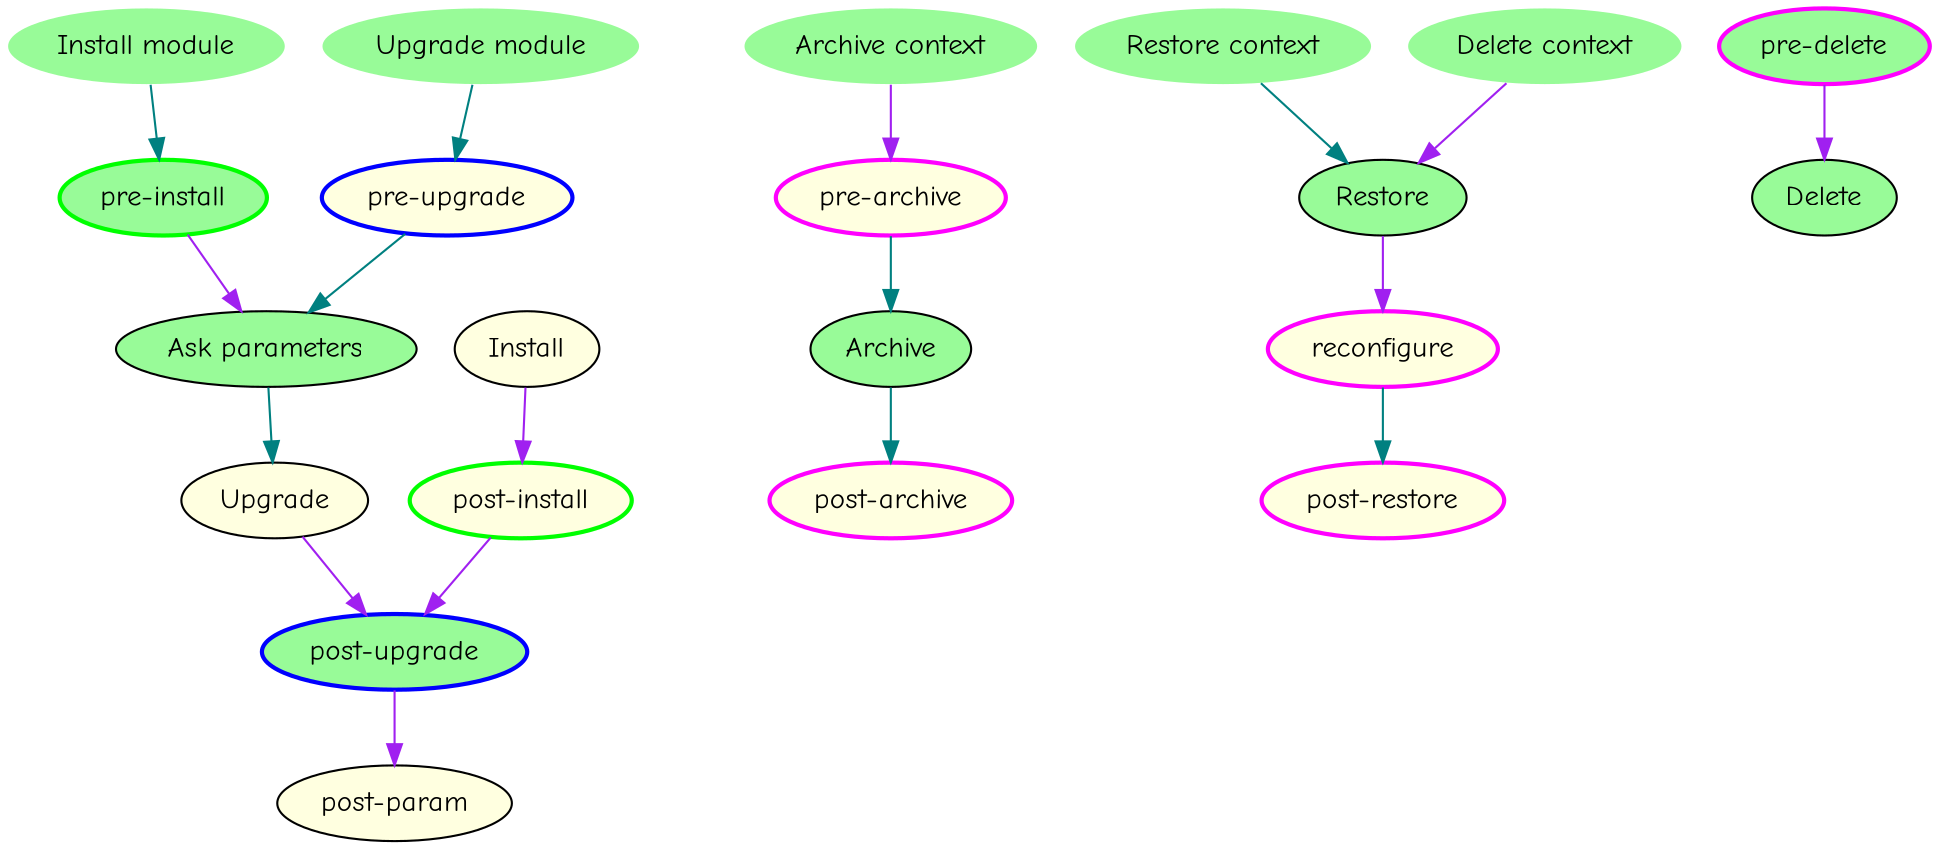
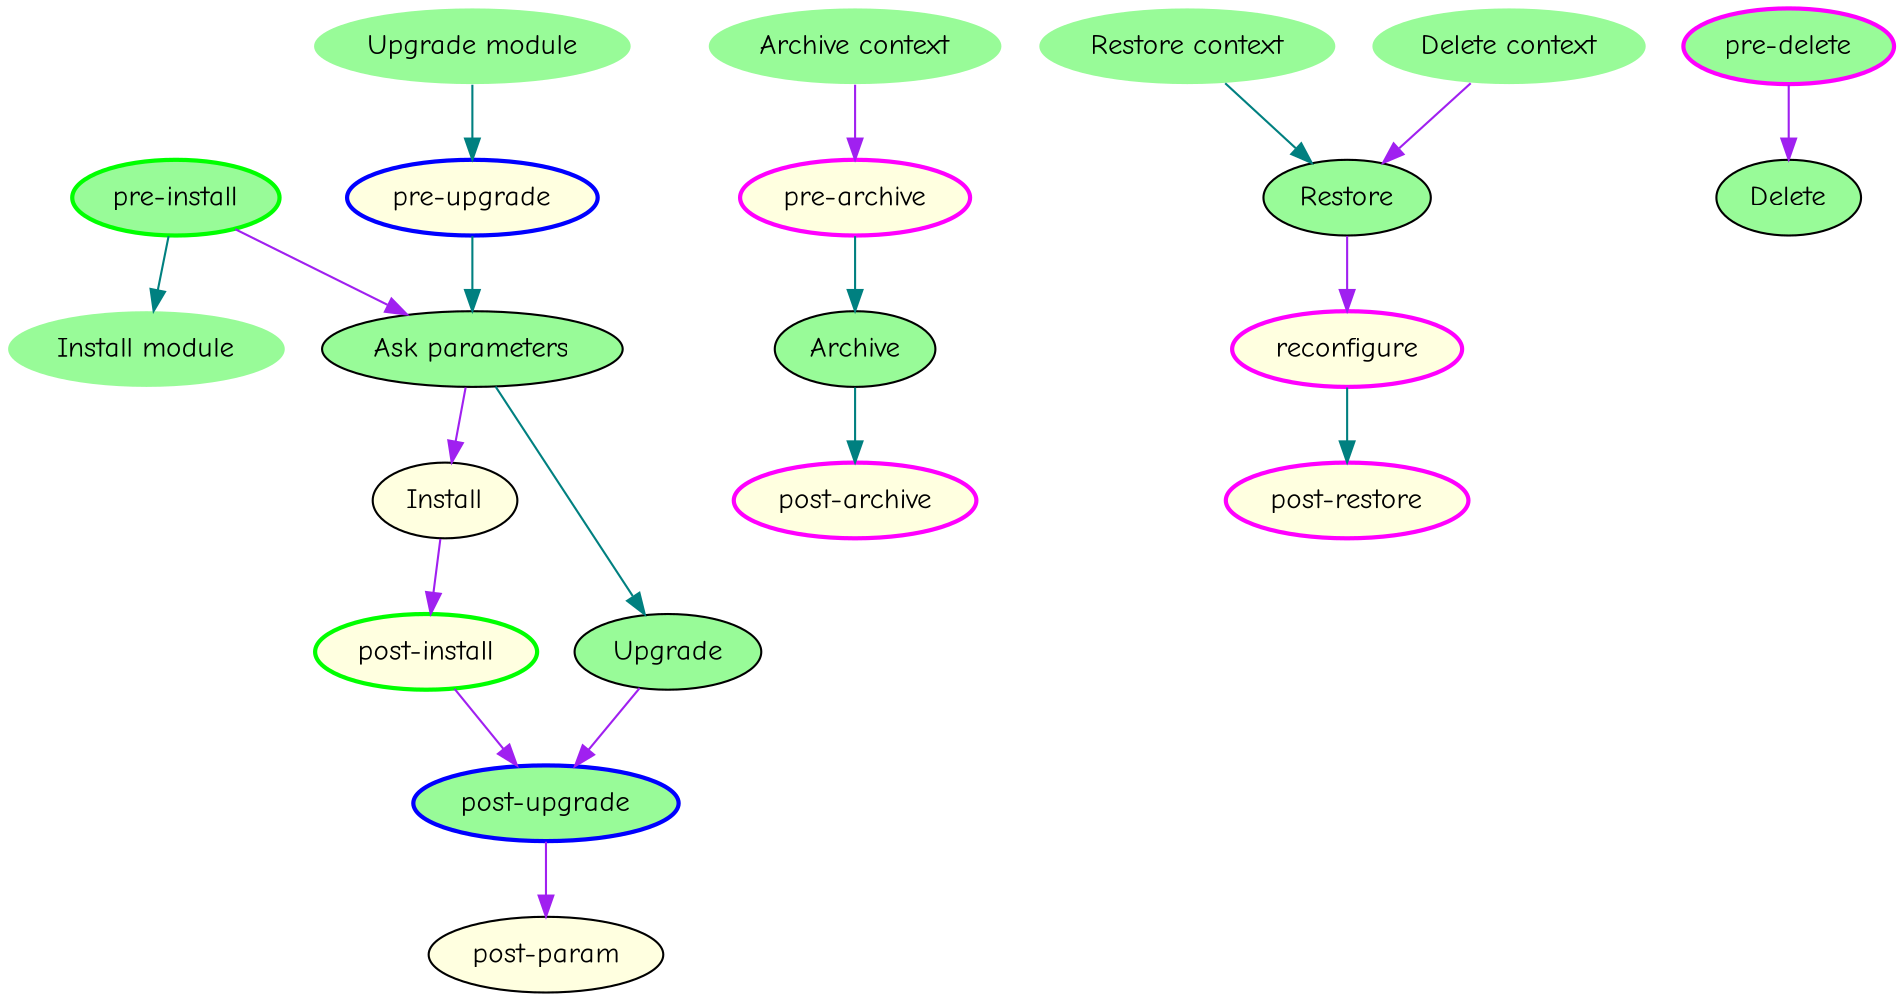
(154, 112) -> (163, 263)
none -> (461, 414)
(275, 500) -> (668, 652)
